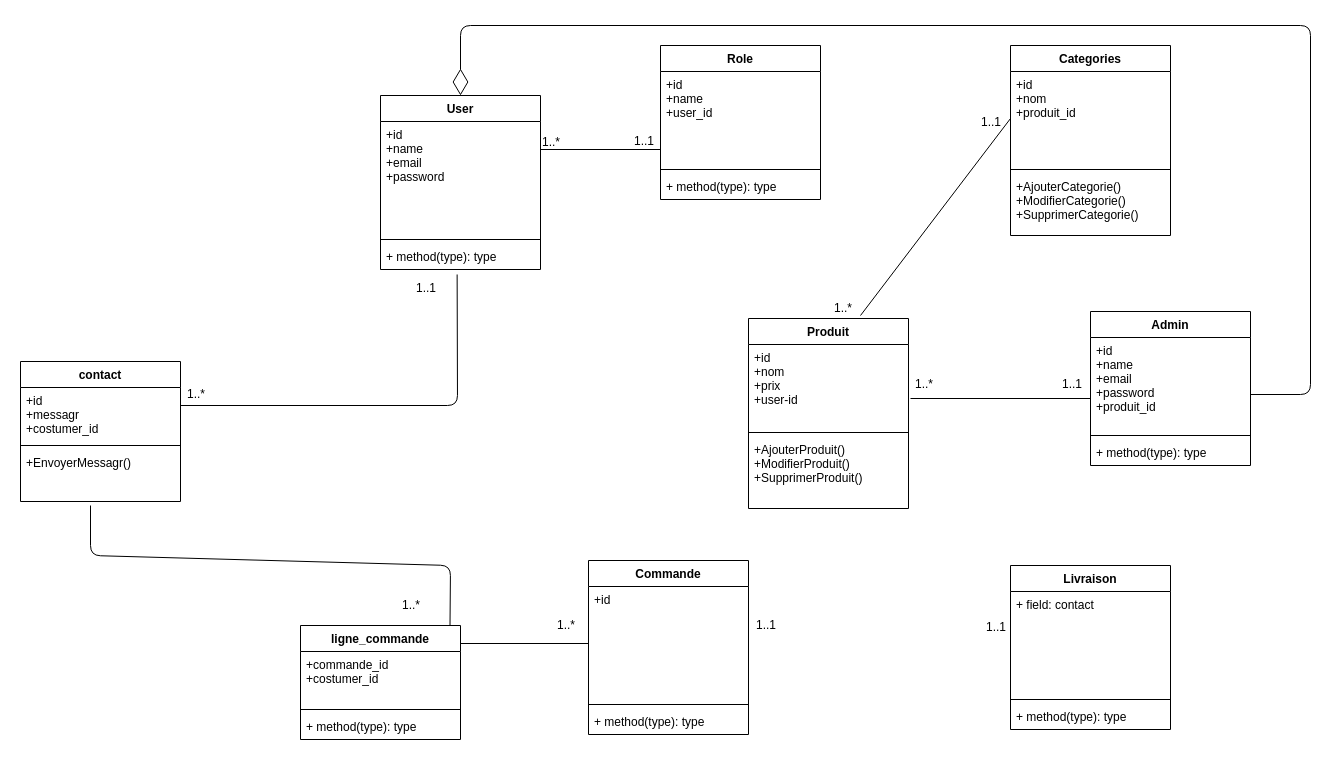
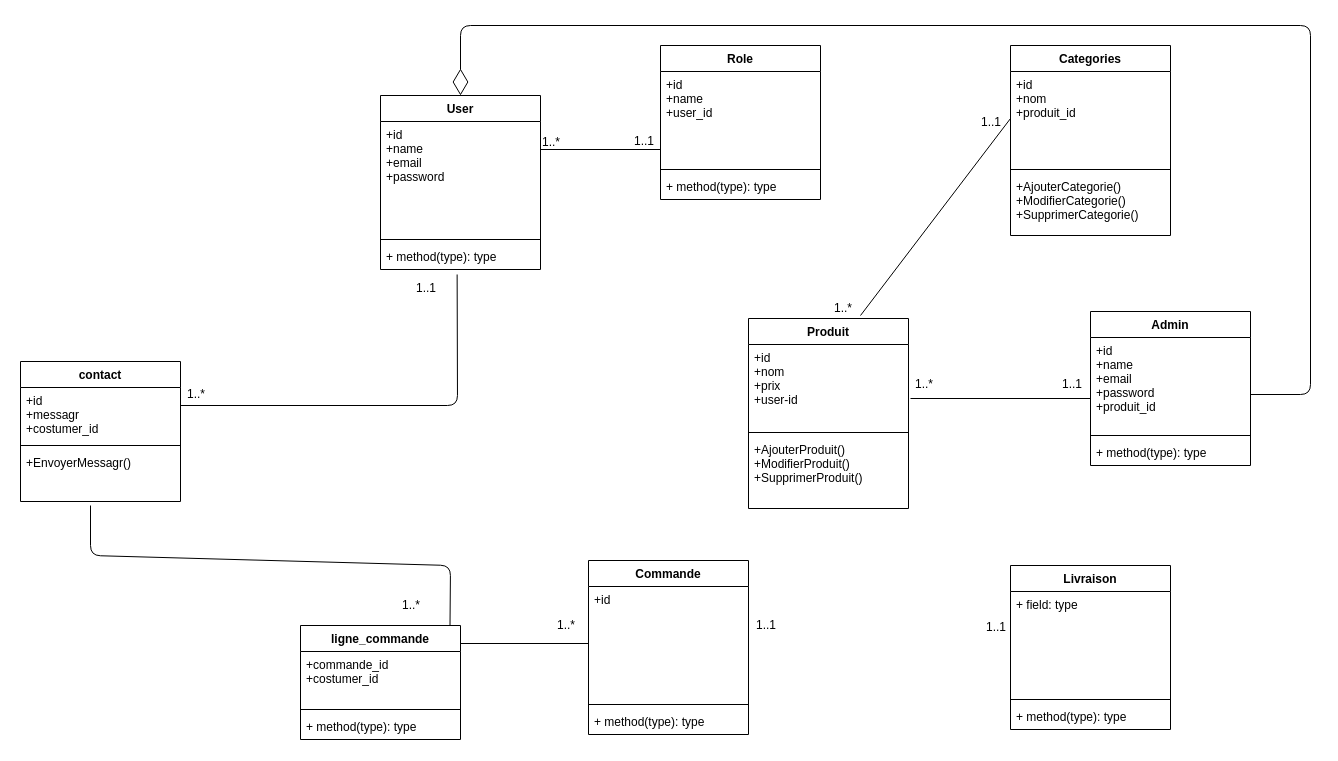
(1062, 605) -> (1052, 605)
